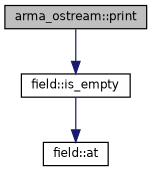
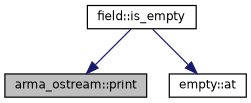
(76, 45) -> (113, 47)
(76, 154) -> (208, 86)
